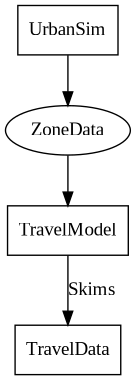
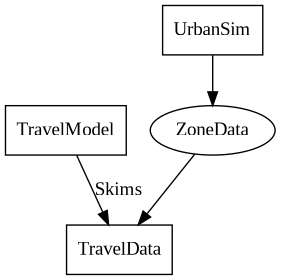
(68, 174) -> (171, 184)
